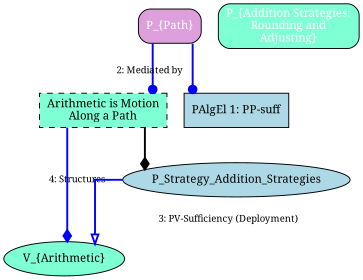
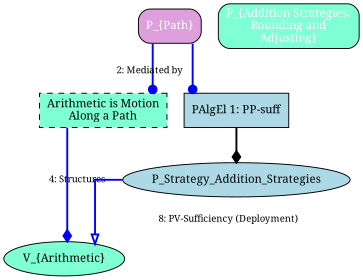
(145, 143) -> (236, 139)
(229, 219) -> (229, 219)
